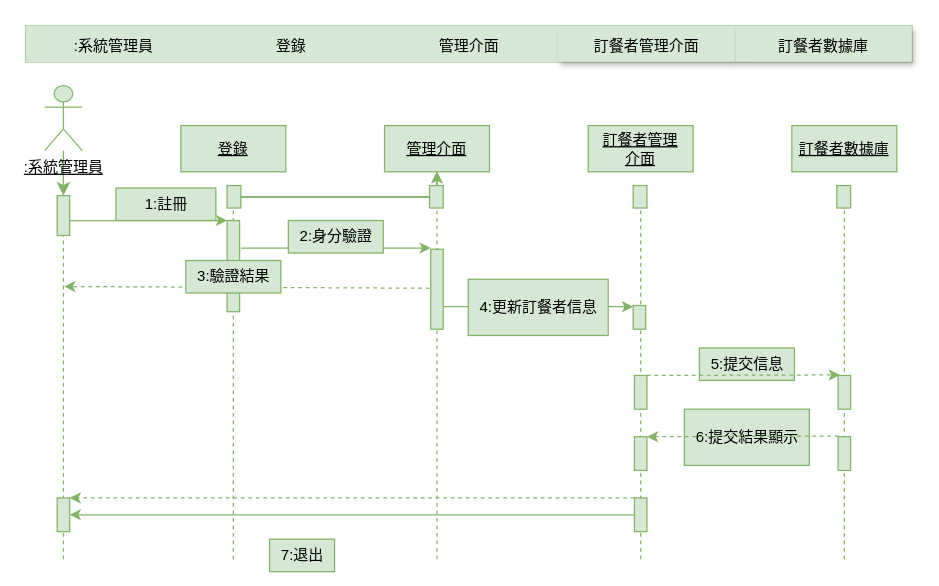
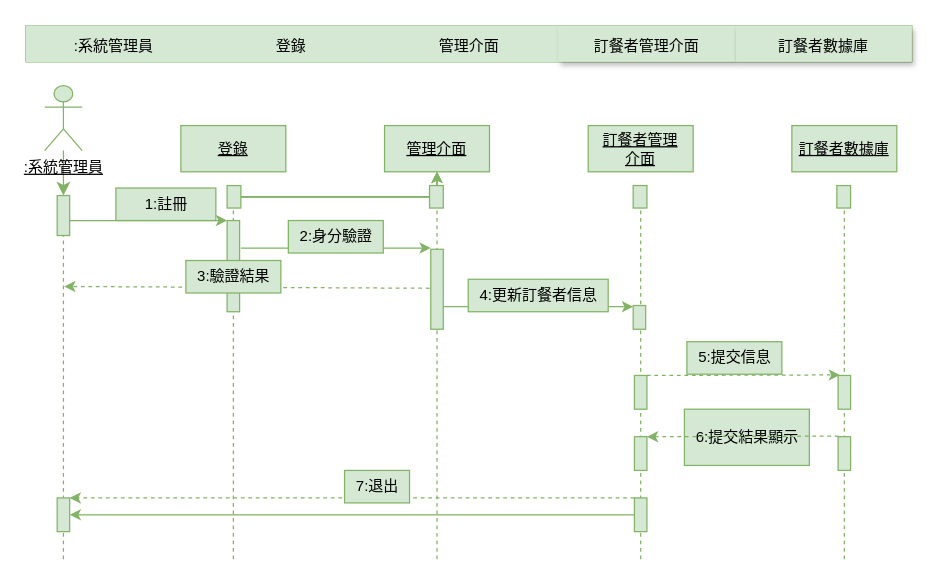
(538, 308) -> (538, 296)
(747, 364) -> (734, 358)
(302, 556) -> (377, 487)
